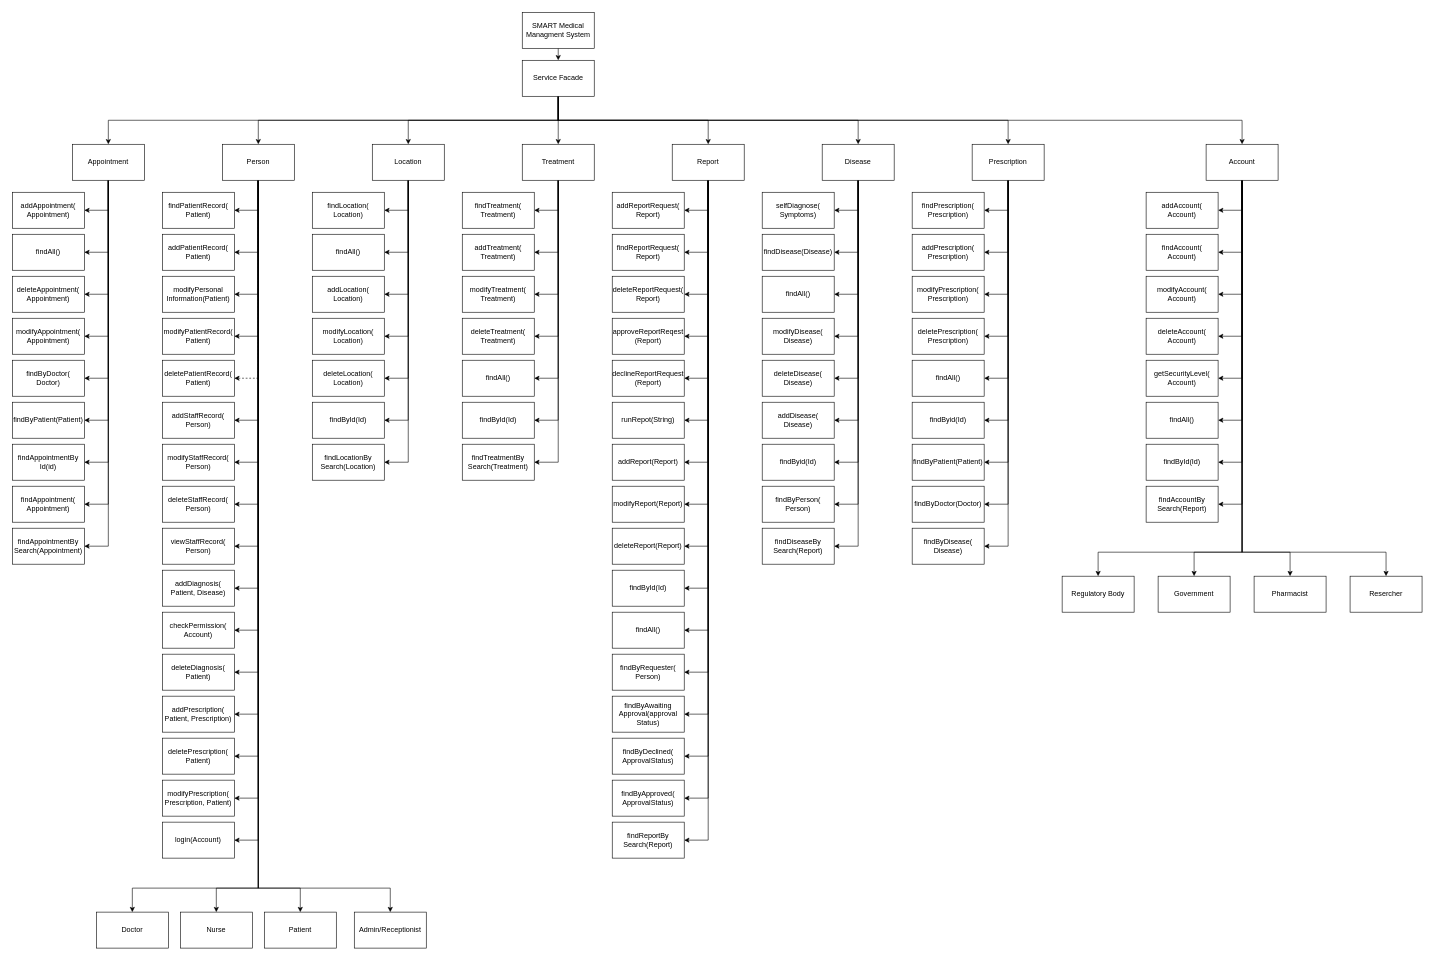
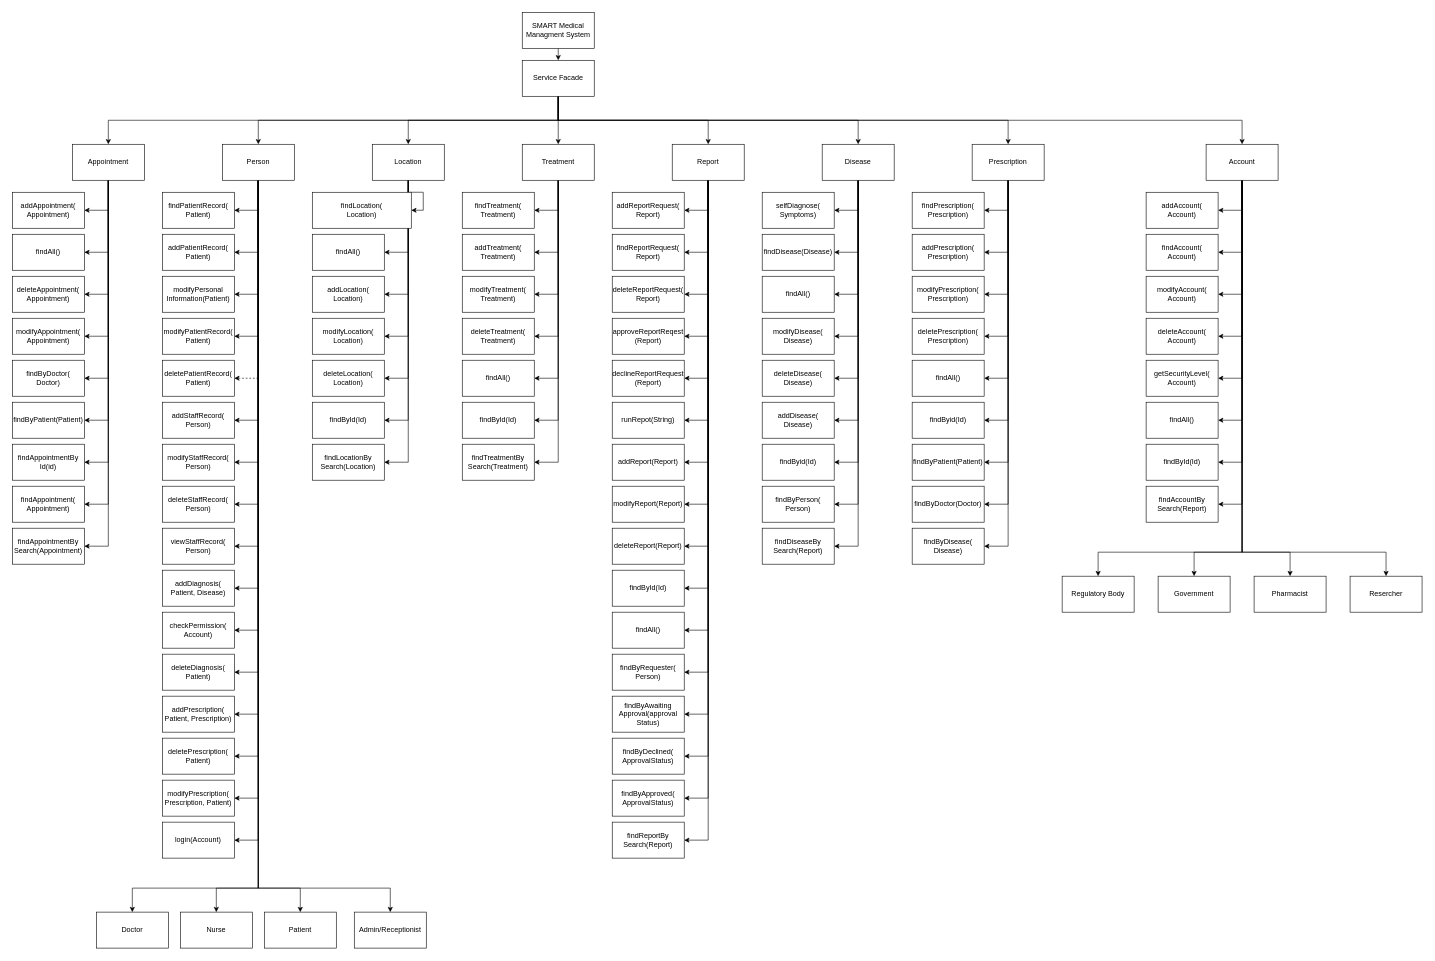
(348, 210) -> (362, 210)
